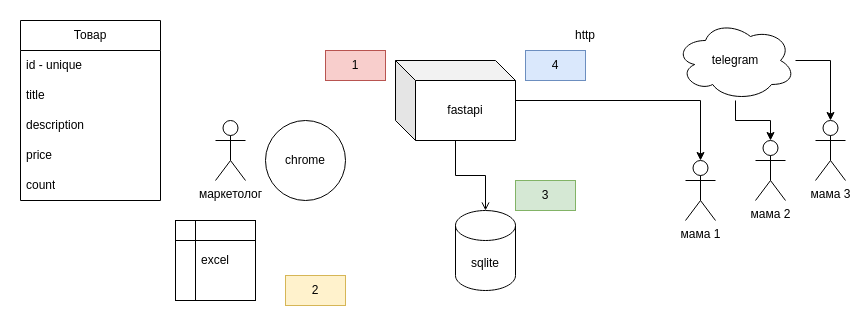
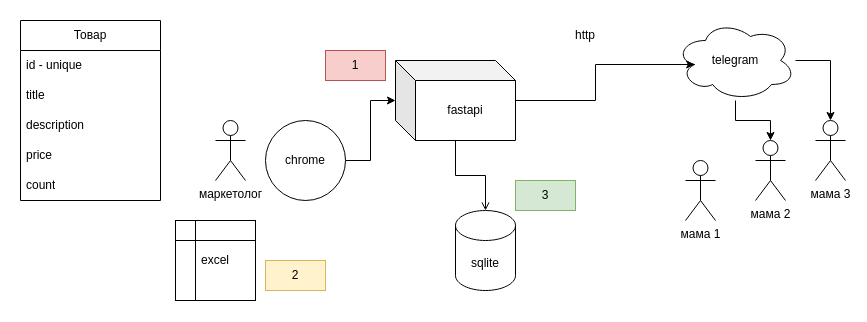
(556, 66) -> none
(674, 101) -> (623, 65)
none -> (371, 135)
(316, 291) -> (296, 276)
